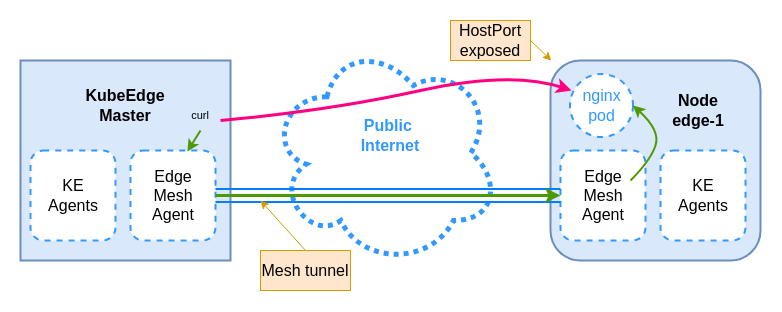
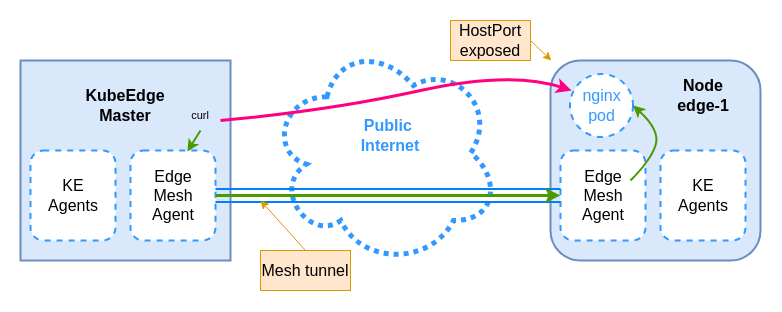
(698, 111) -> (703, 96)
